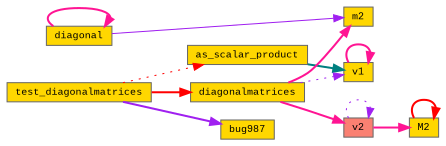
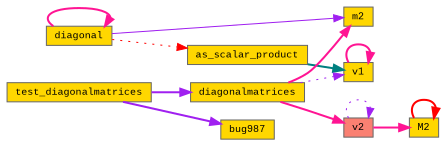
(158, 75) -> (145, 43)
(166, 92) -> (166, 92)
